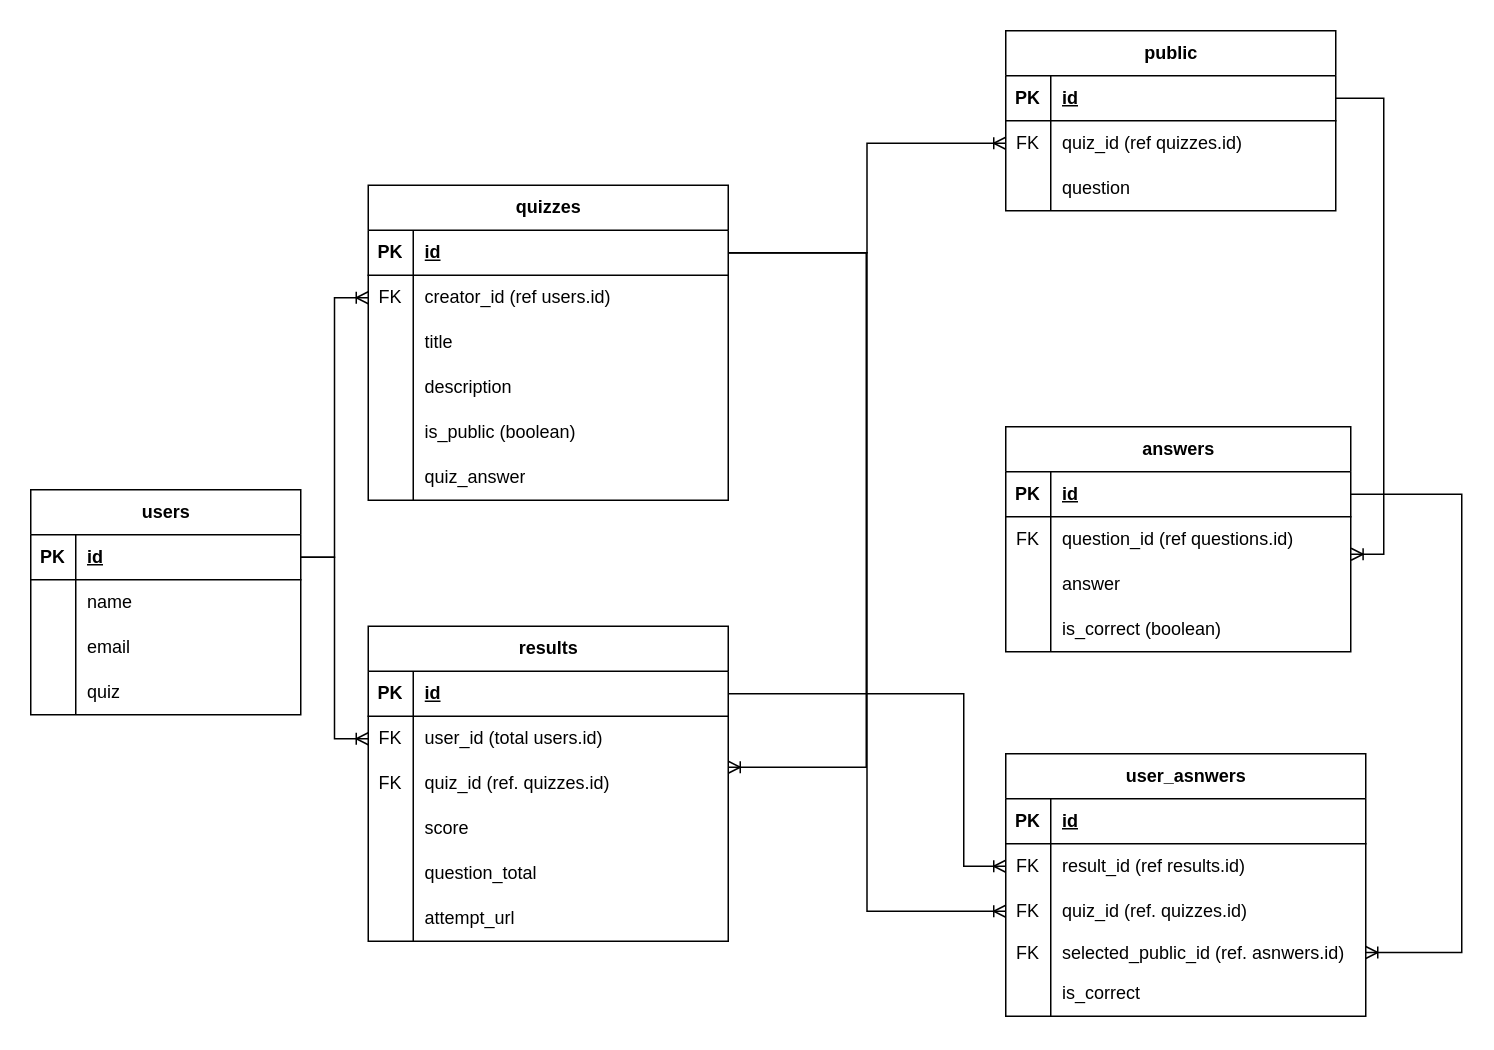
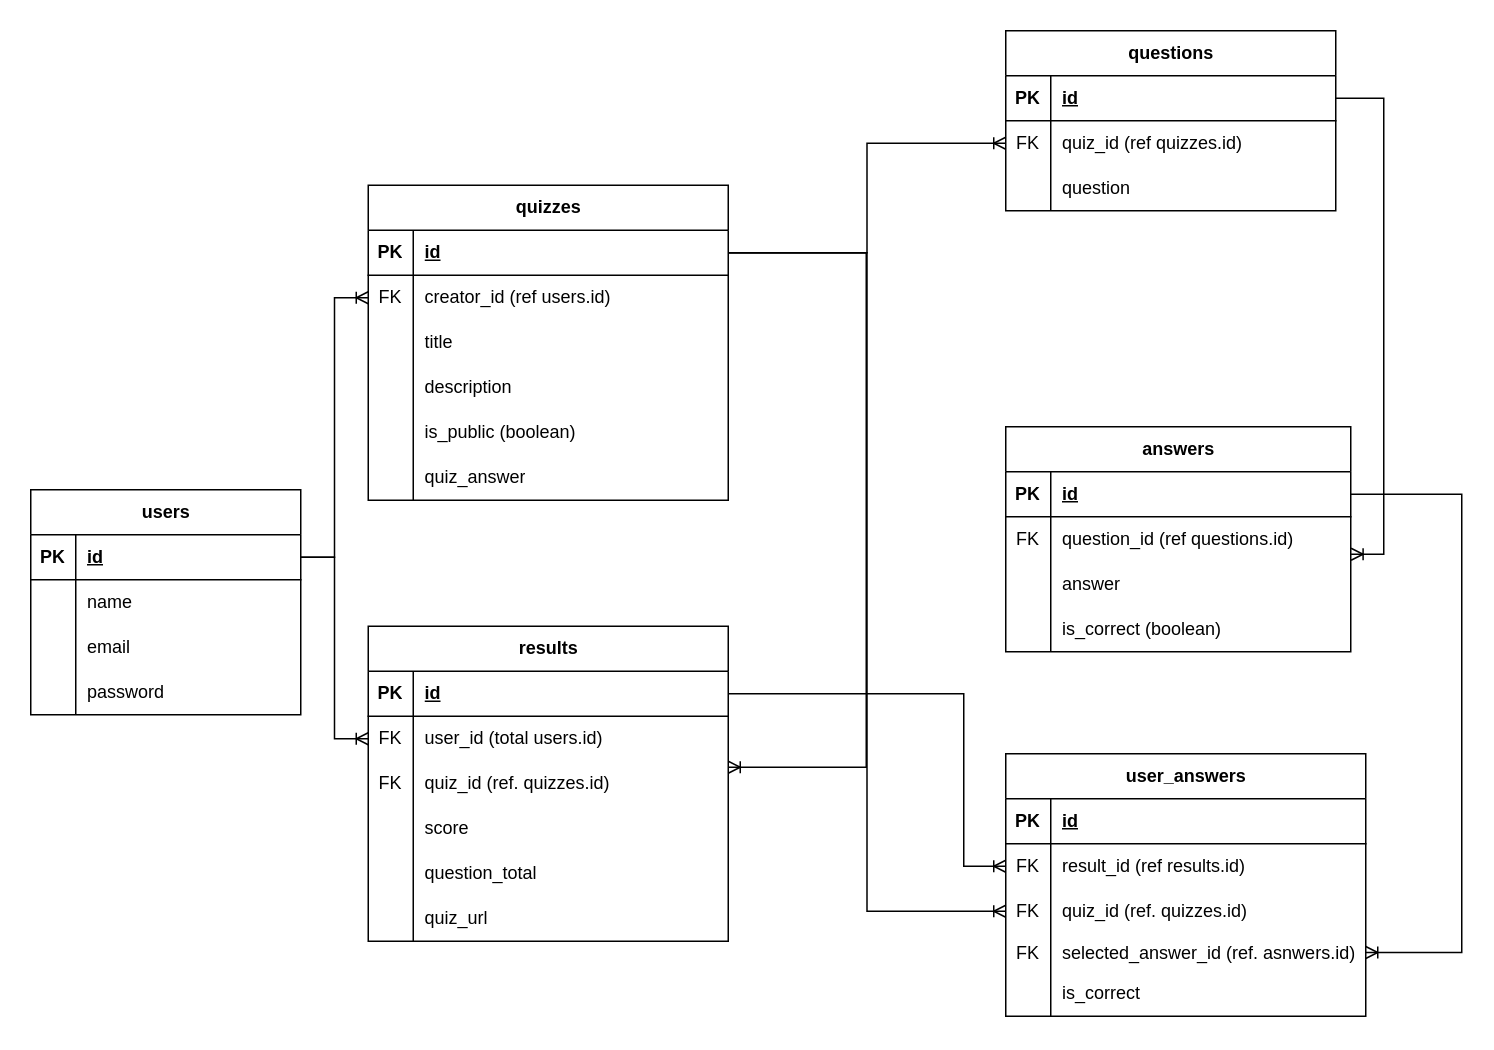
(1172, 53) -> (1172, 53)
(106, 692) -> (128, 692)
(1187, 776) -> (1187, 776)
(478, 919) -> (461, 919)
(1214, 953) -> (1214, 953)
